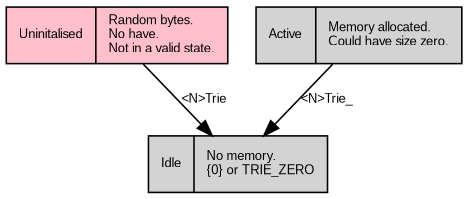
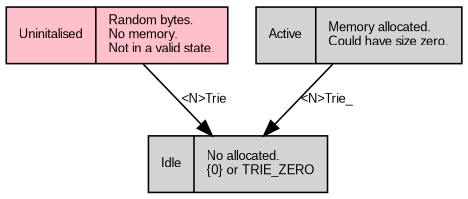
(134, 35) -> (144, 35)
(242, 156) -> (243, 156)
